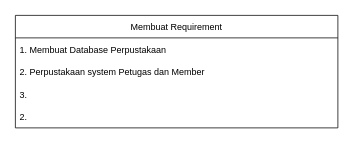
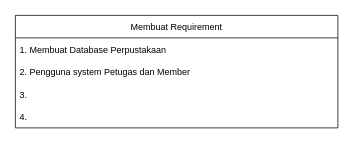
(116, 72) -> (106, 72)
(23, 117) -> (23, 117)
